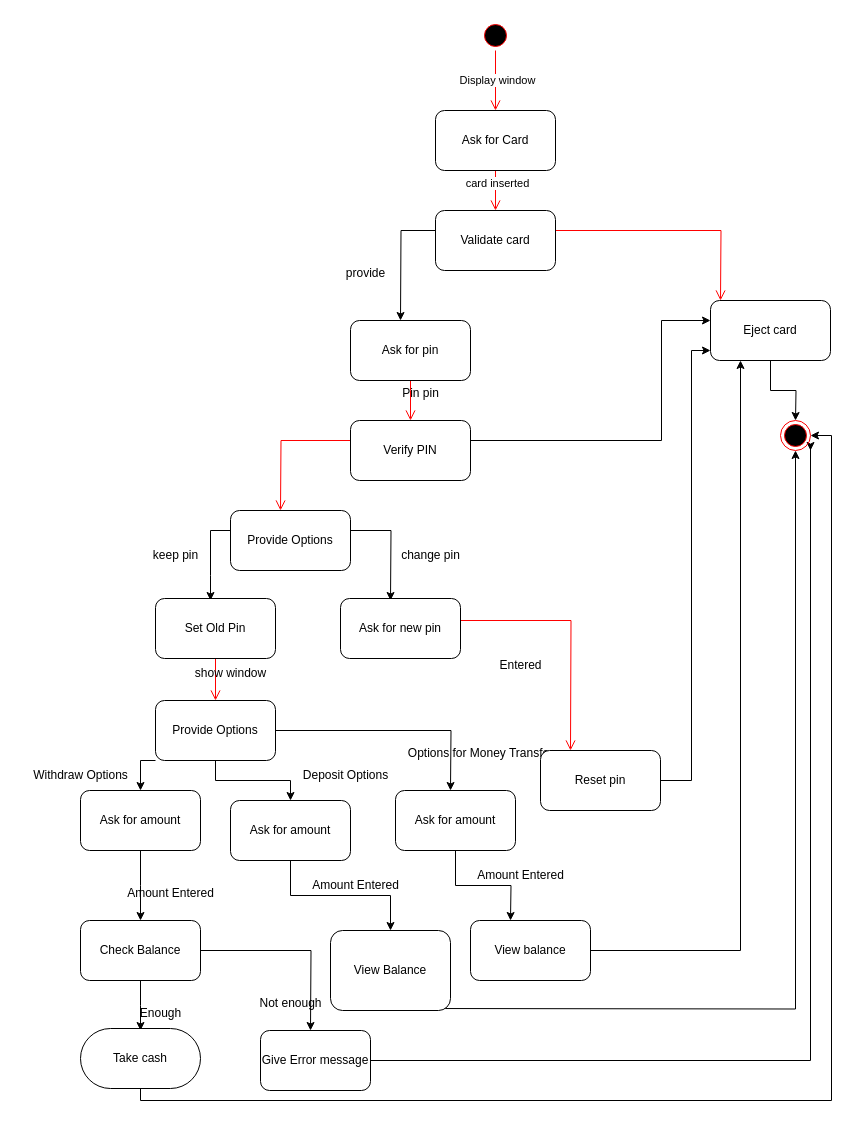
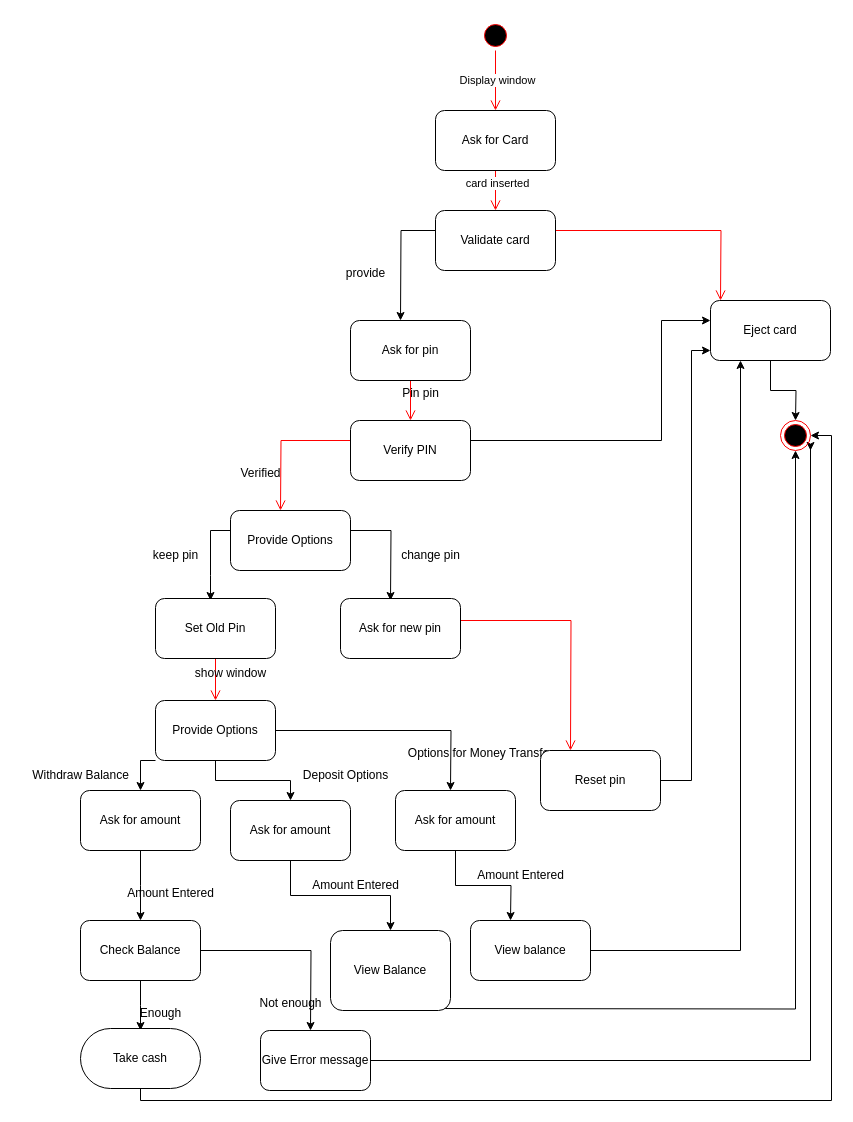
none -> (261, 474)
(521, 666) -> none
(81, 776) -> (81, 776)
